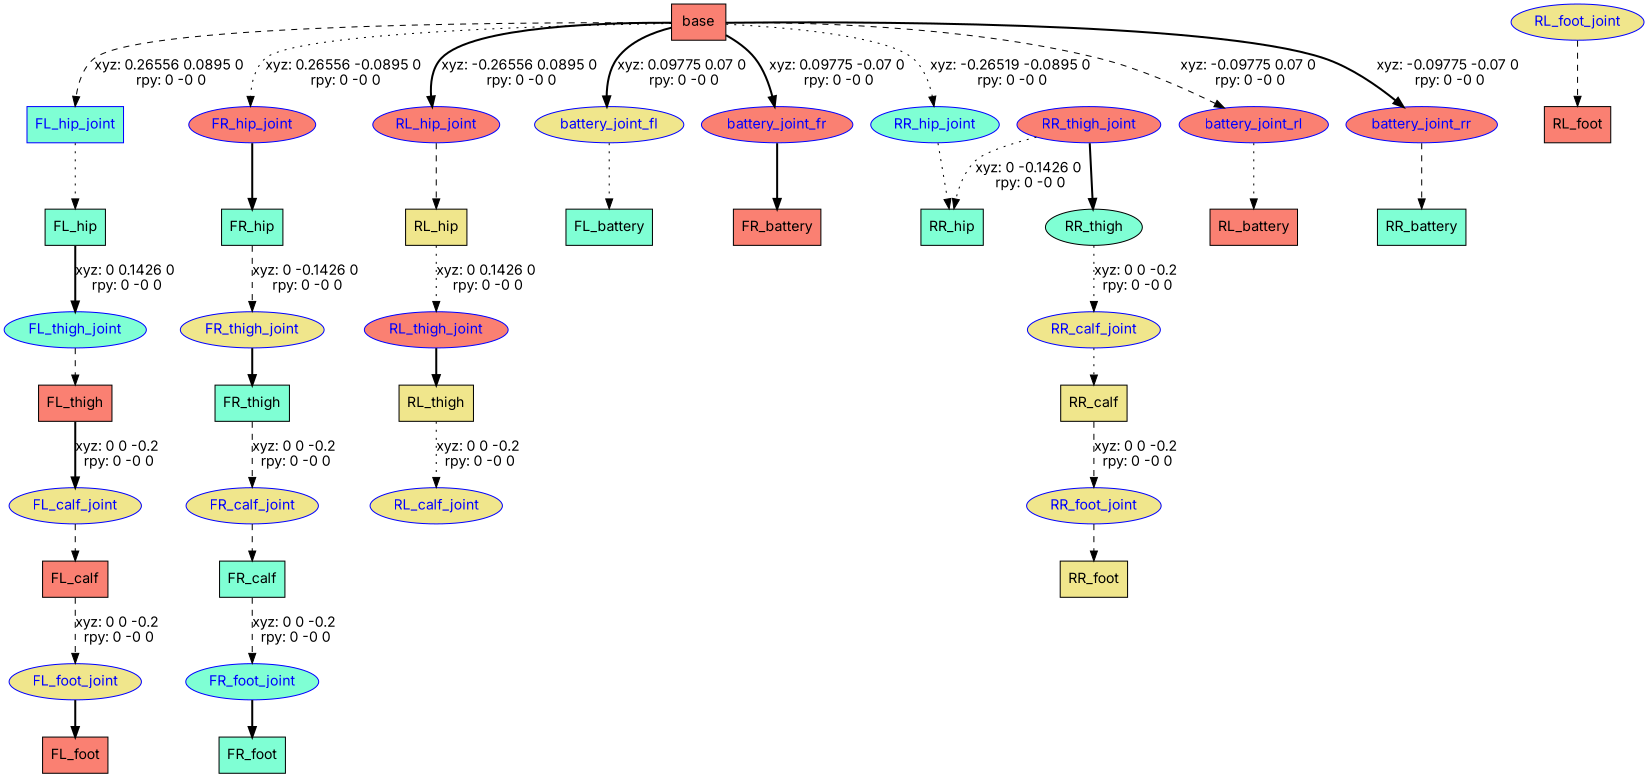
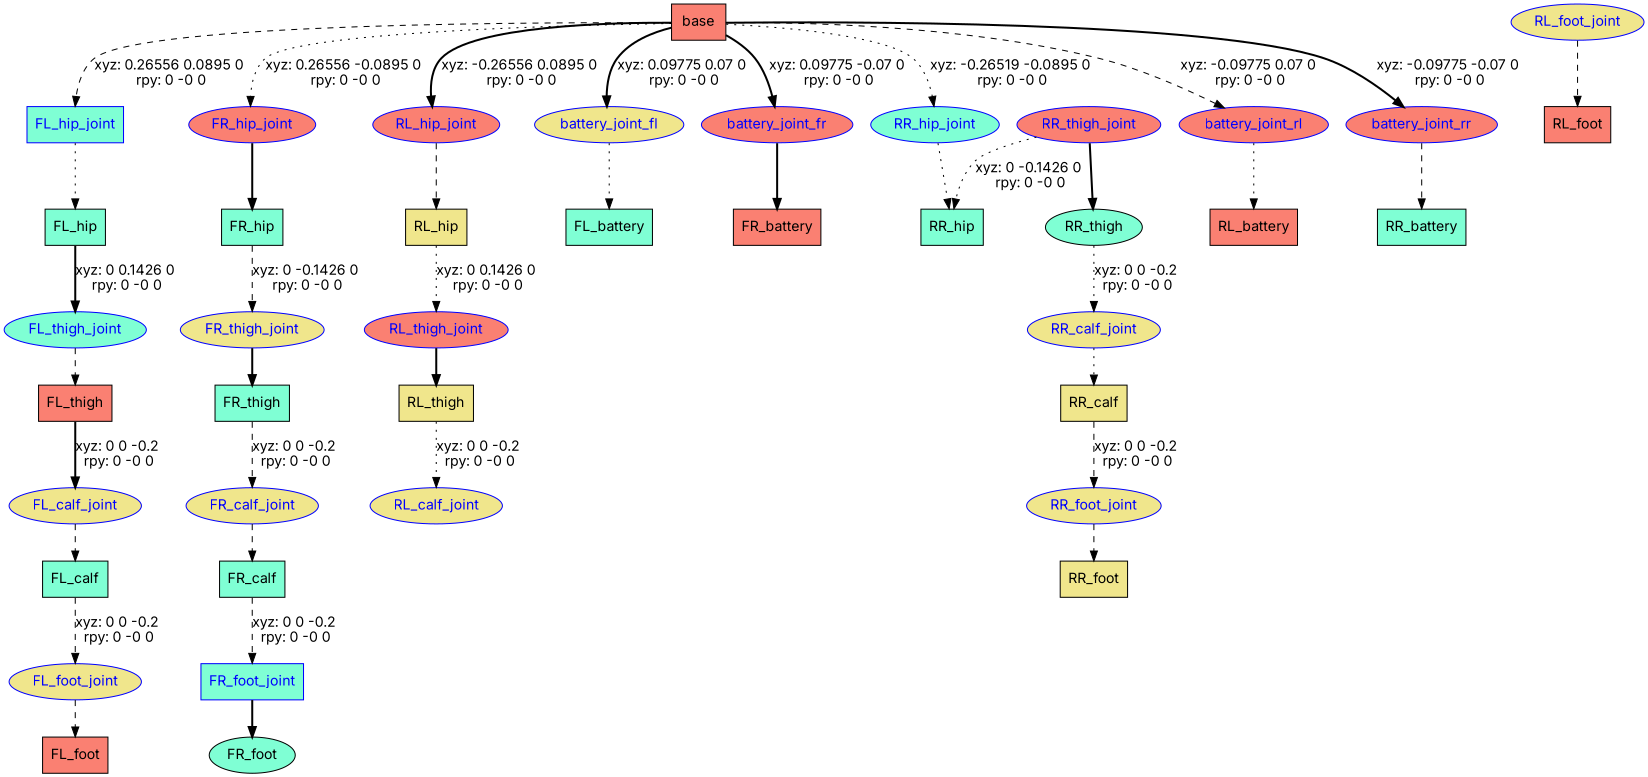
(75, 579) -> (75, 579)
(252, 682) -> (252, 682)
(75, 714) -> (75, 714)
(252, 755) -> (252, 755)
